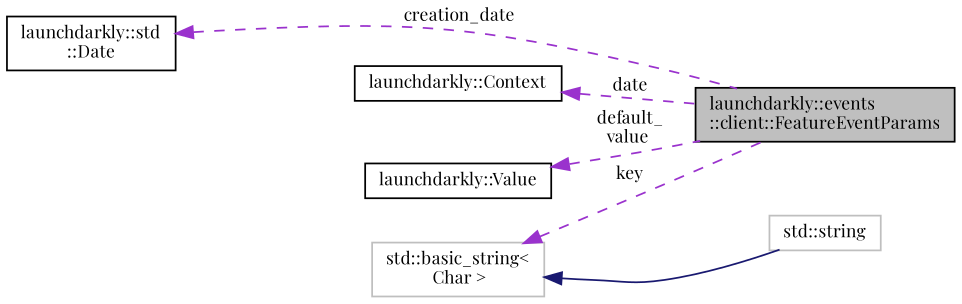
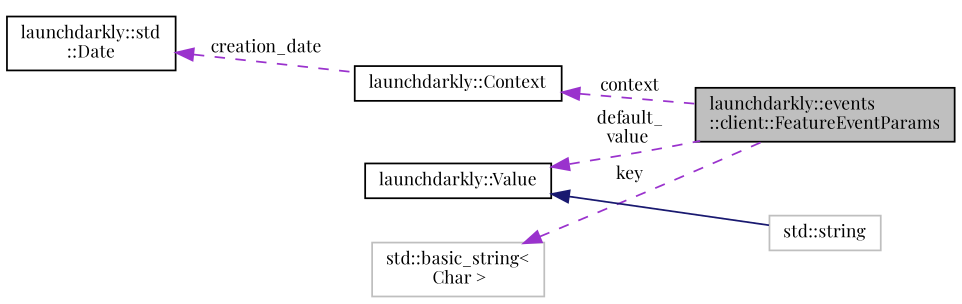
(468, 32) -> (274, 63)
(629, 86) -> (629, 86)
(673, 279) -> (669, 211)
